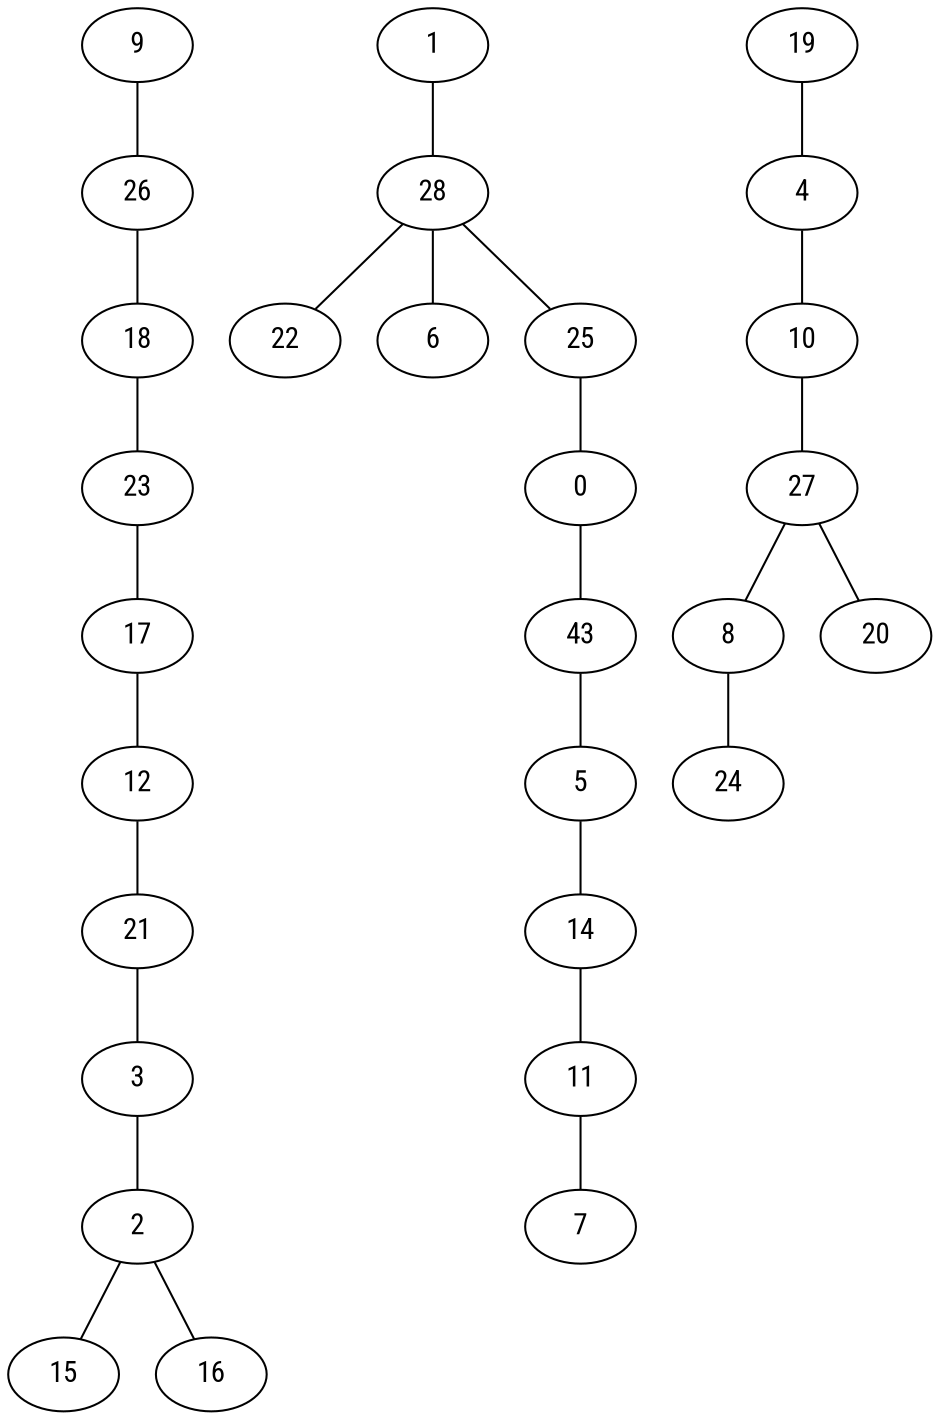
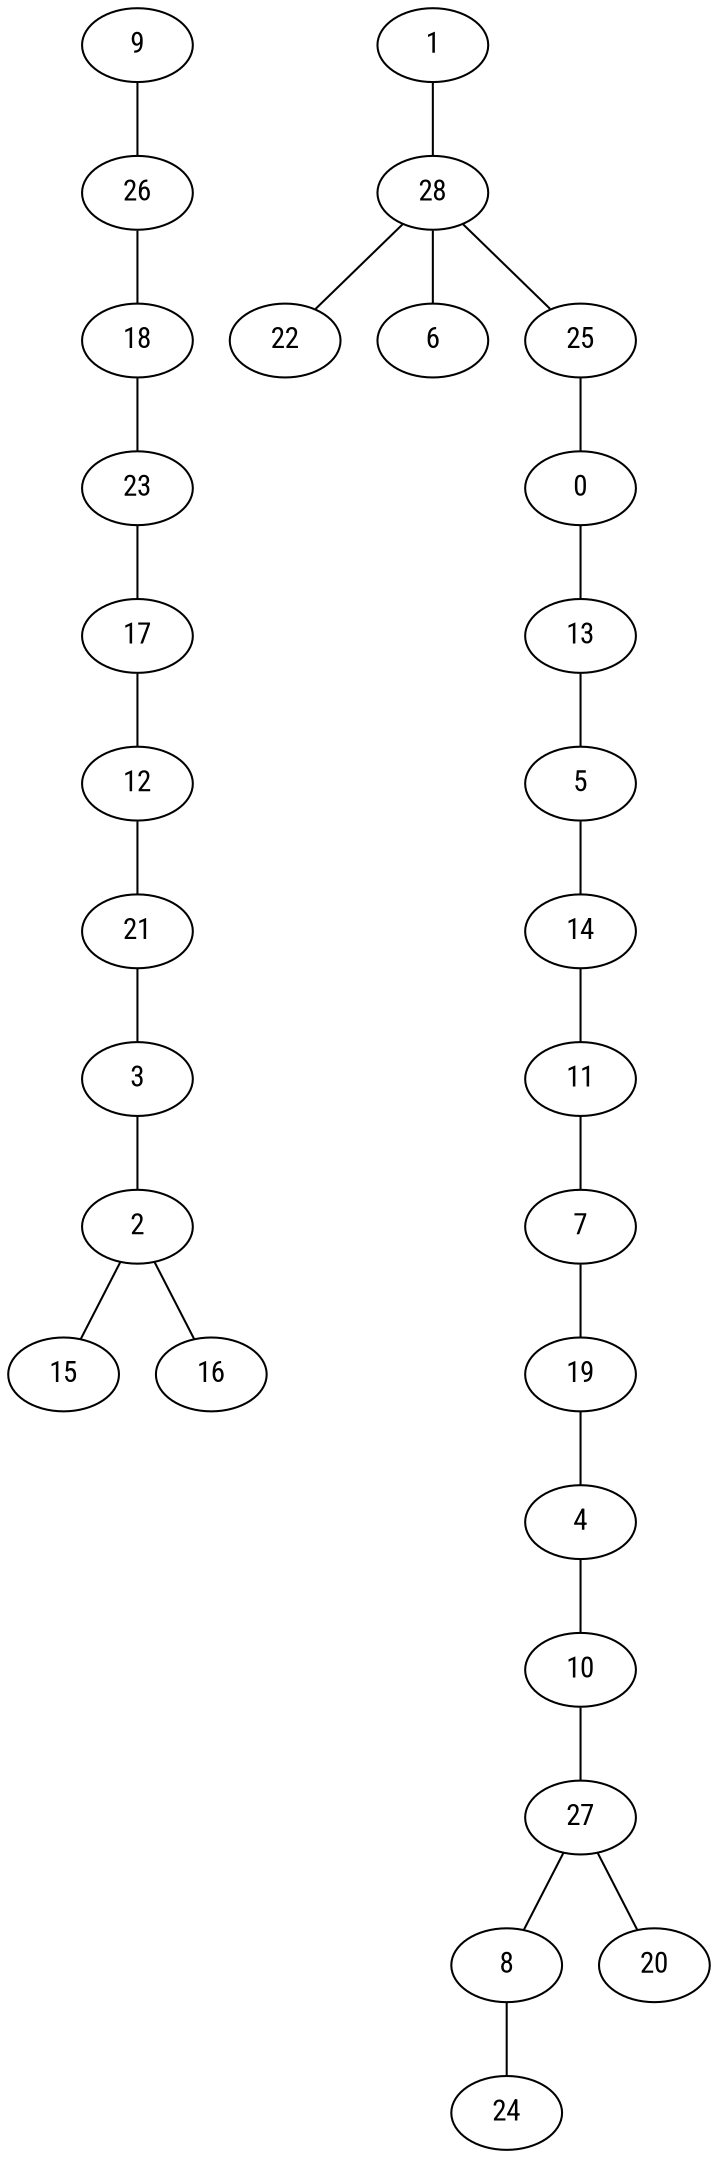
(581, 636) -> (581, 636)
none -> (581, 1301)
